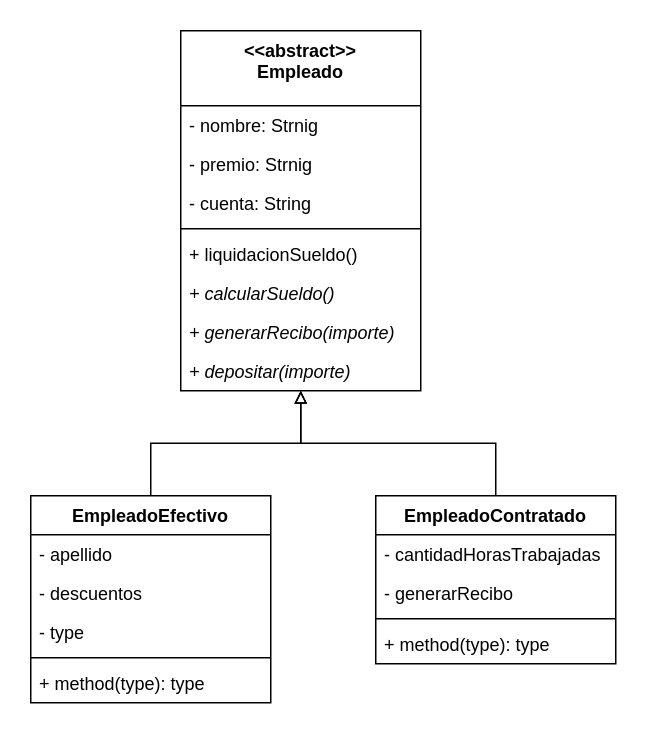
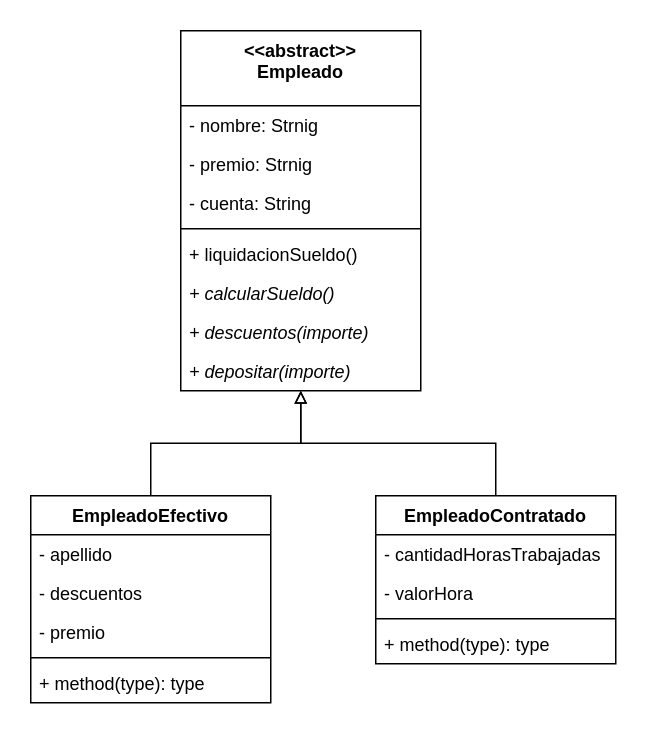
(303, 333) -> (290, 333)
(455, 594) -> (435, 594)
(67, 633) -> (75, 633)
